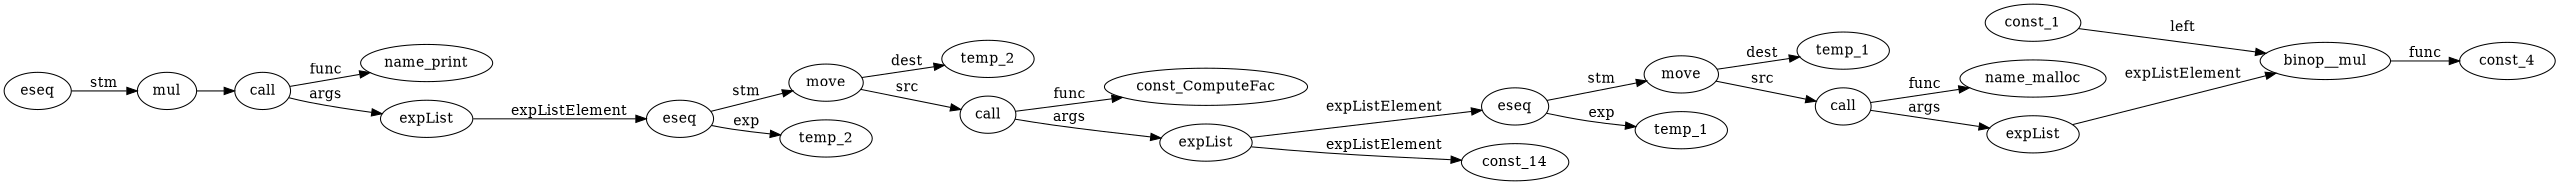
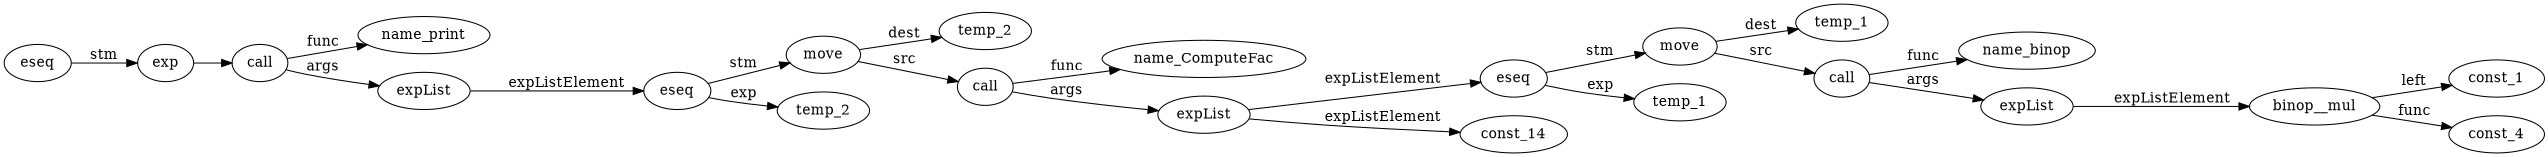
(2167, 40) -> (2407, 92)
(2033, 79) -> (2027, 51)
(1206, 87) -> (1204, 59)
(167, 91) -> (166, 63)
